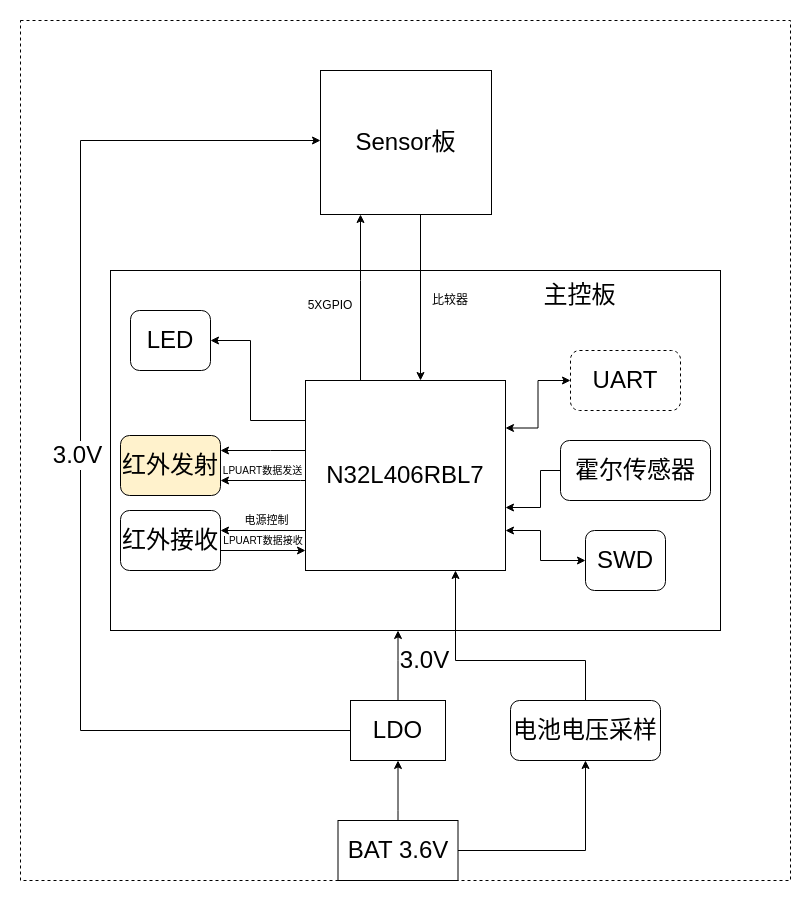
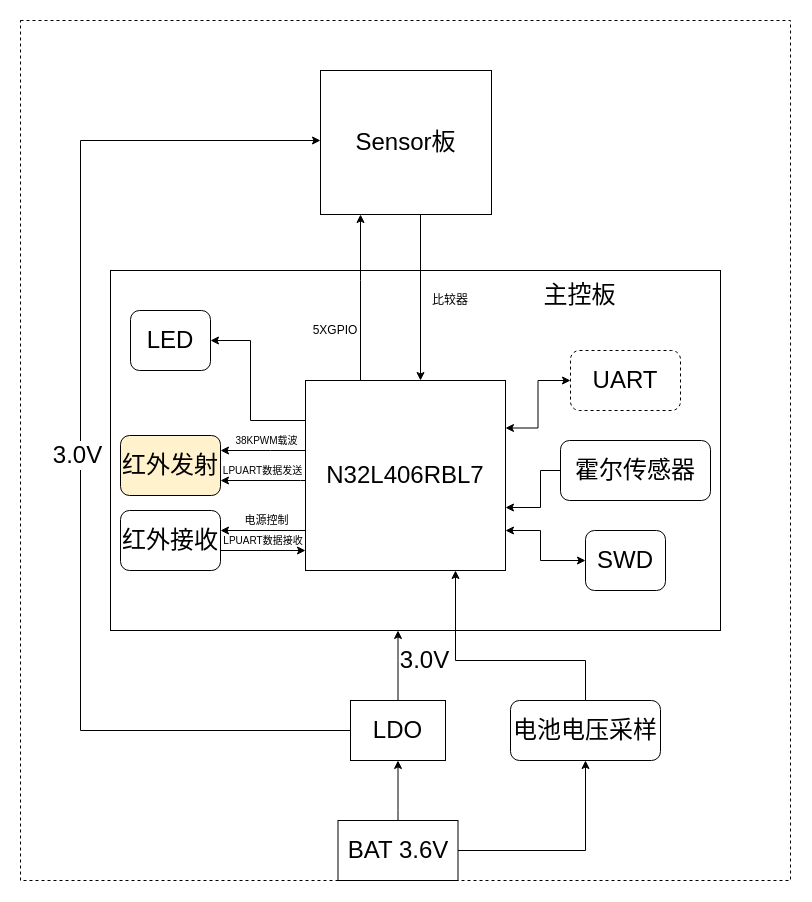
(331, 306) -> (336, 331)
none -> (266, 441)
